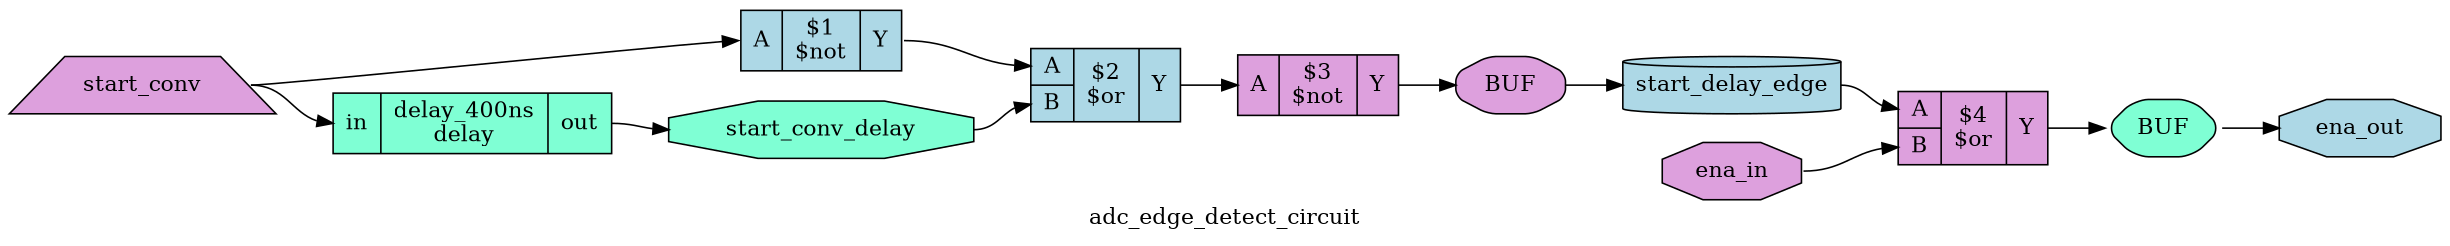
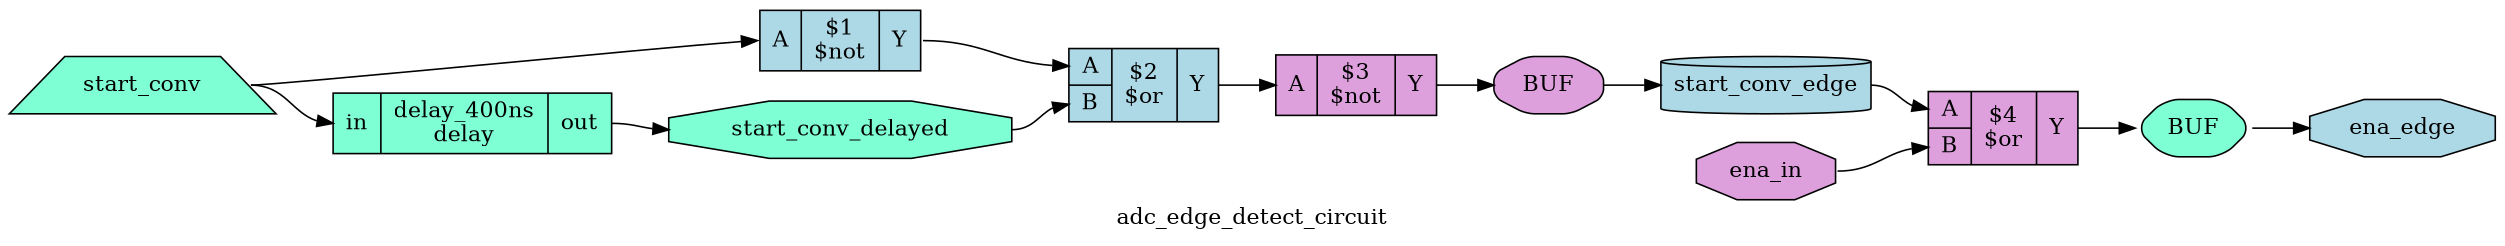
(143, 85) -> (143, 85)
(1732, 85) -> (1766, 85)
(2360, 128) -> (2402, 128)
(821, 130) -> (840, 130)
